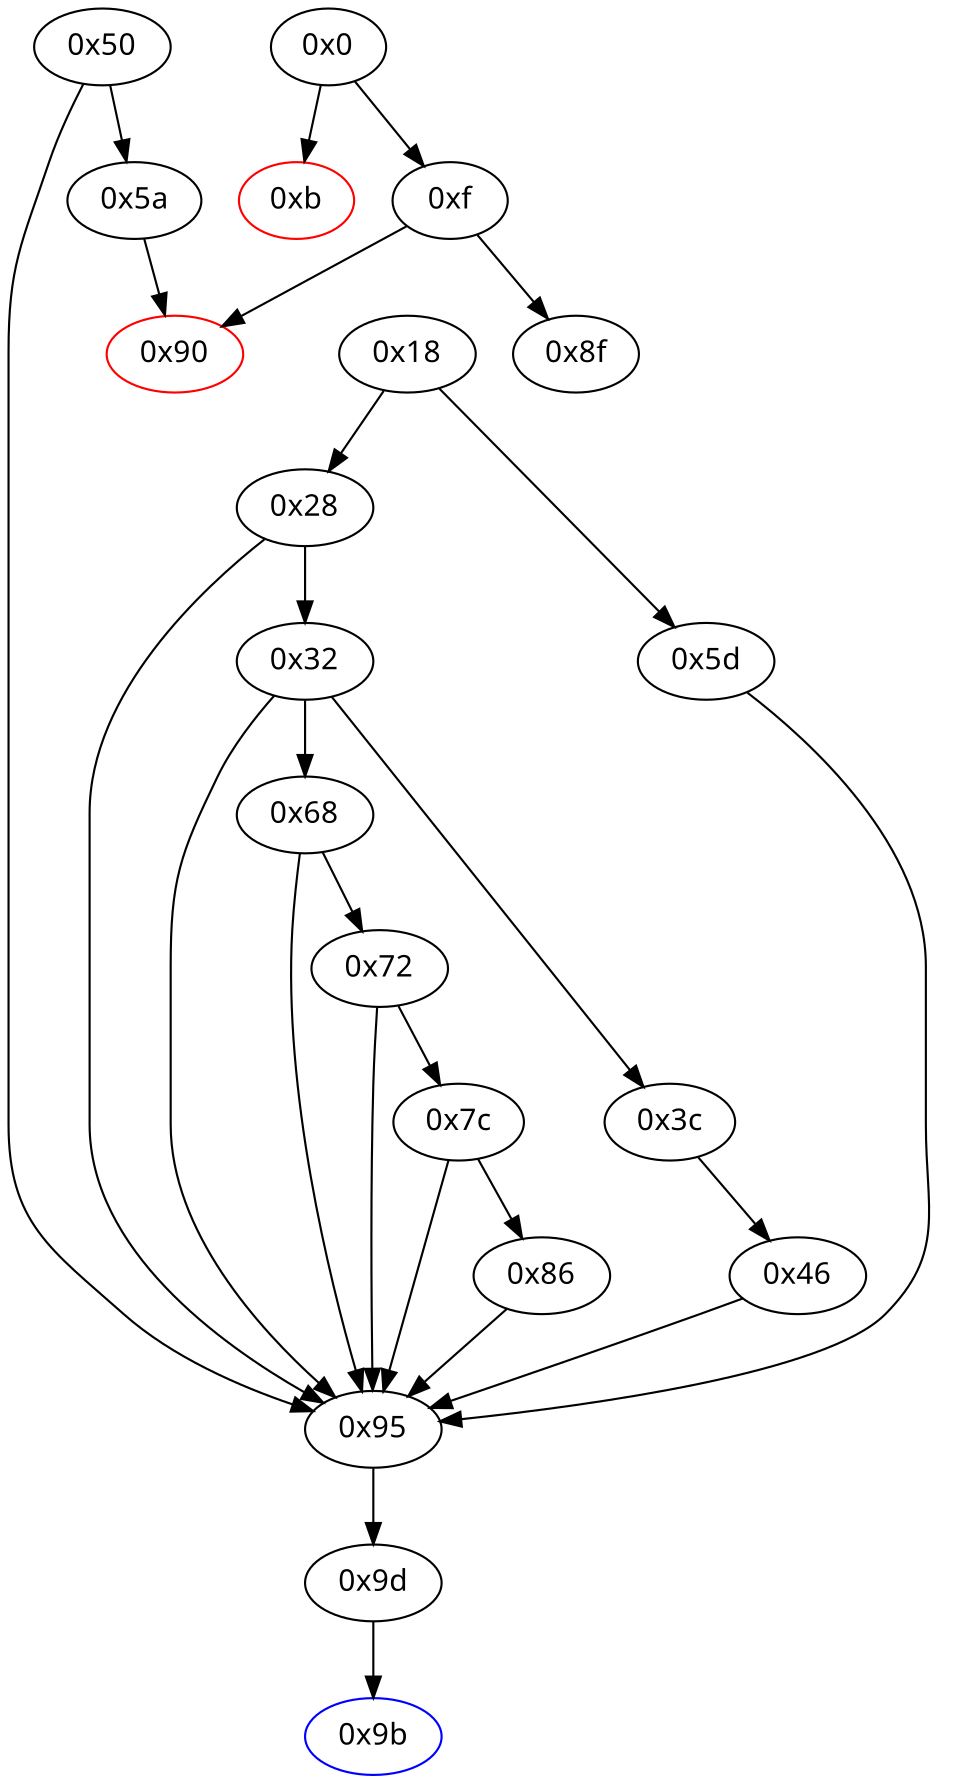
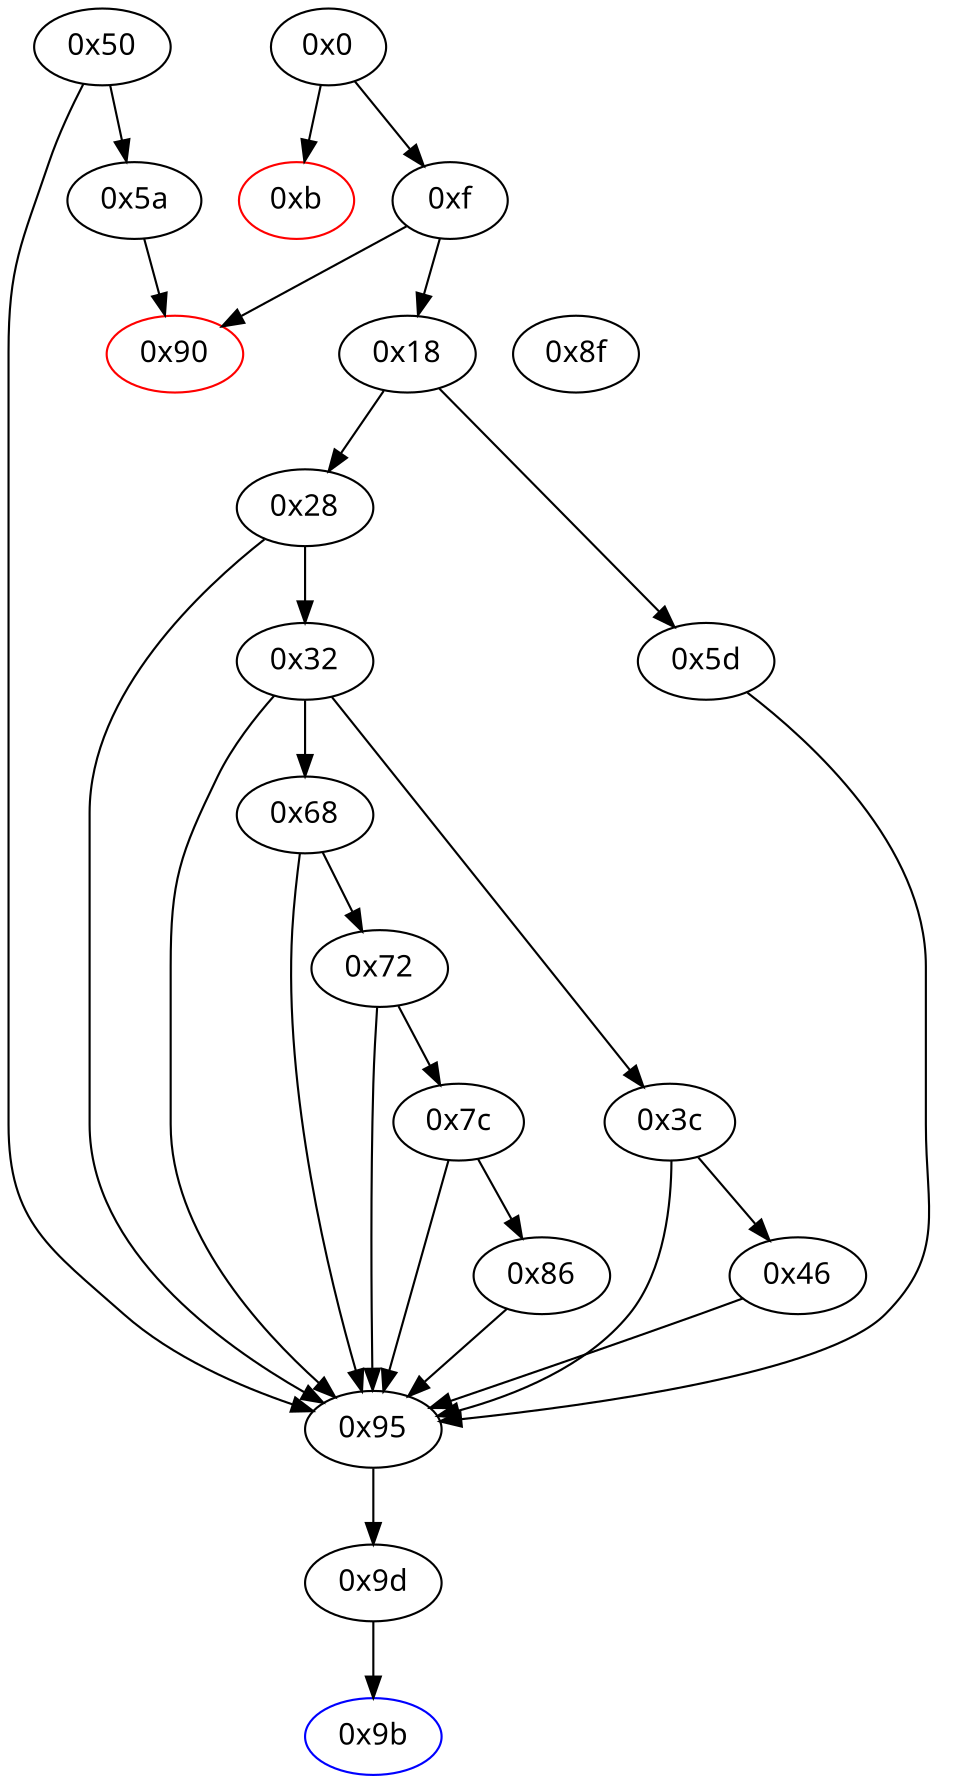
(506, 268) -> (432, 267)
none -> (617, 1328)
